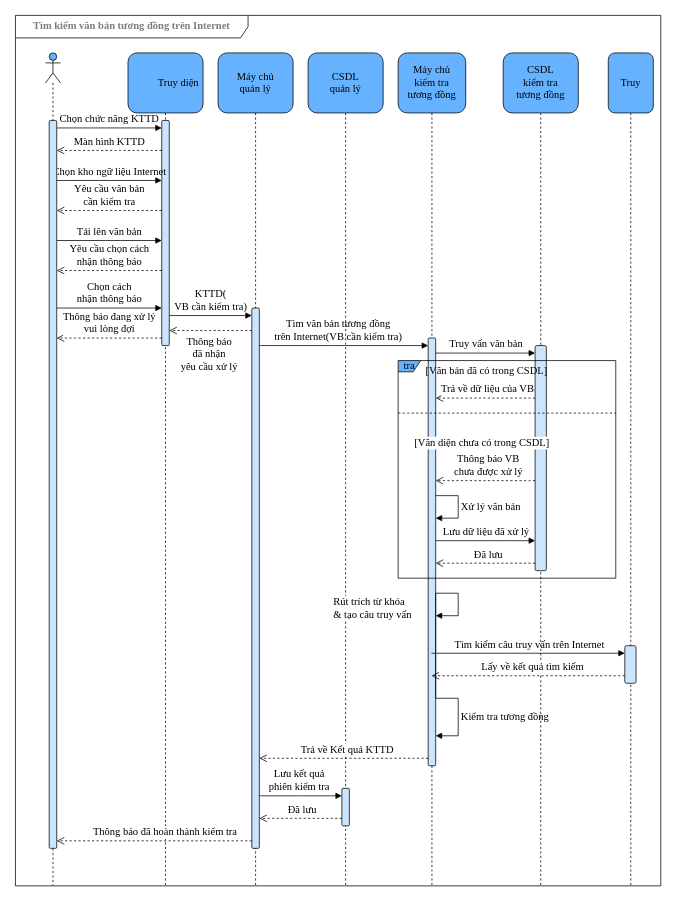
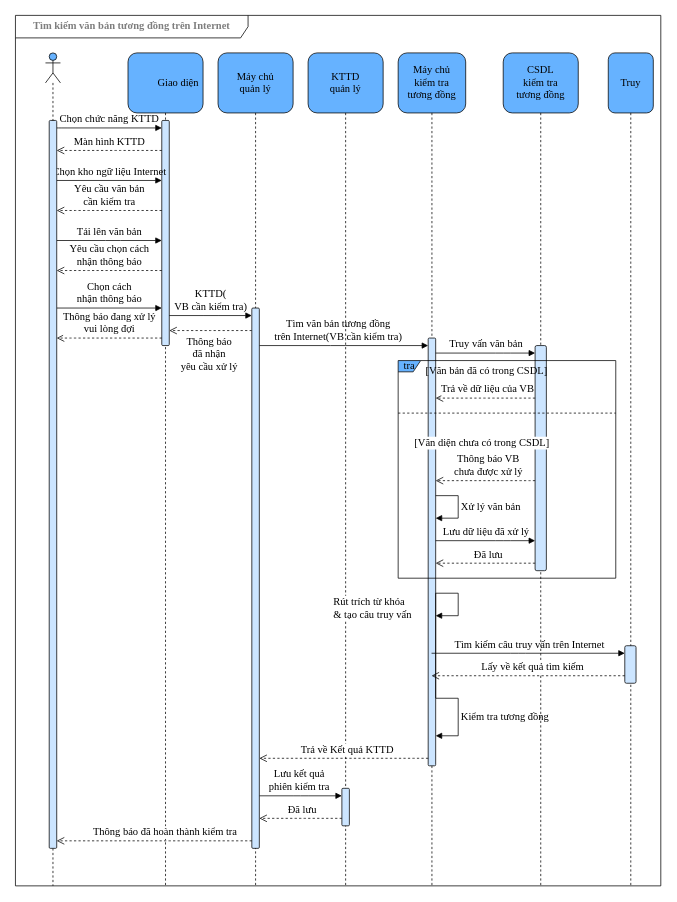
(178, 83) -> (179, 83)
(345, 83) -> (345, 83)
